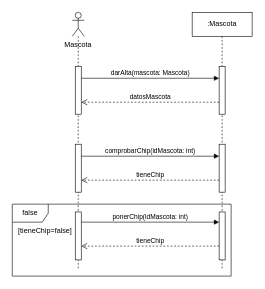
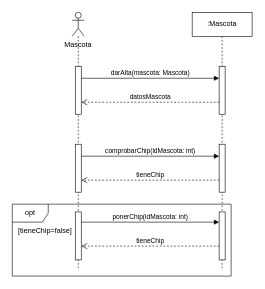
(30, 213) -> (30, 213)
